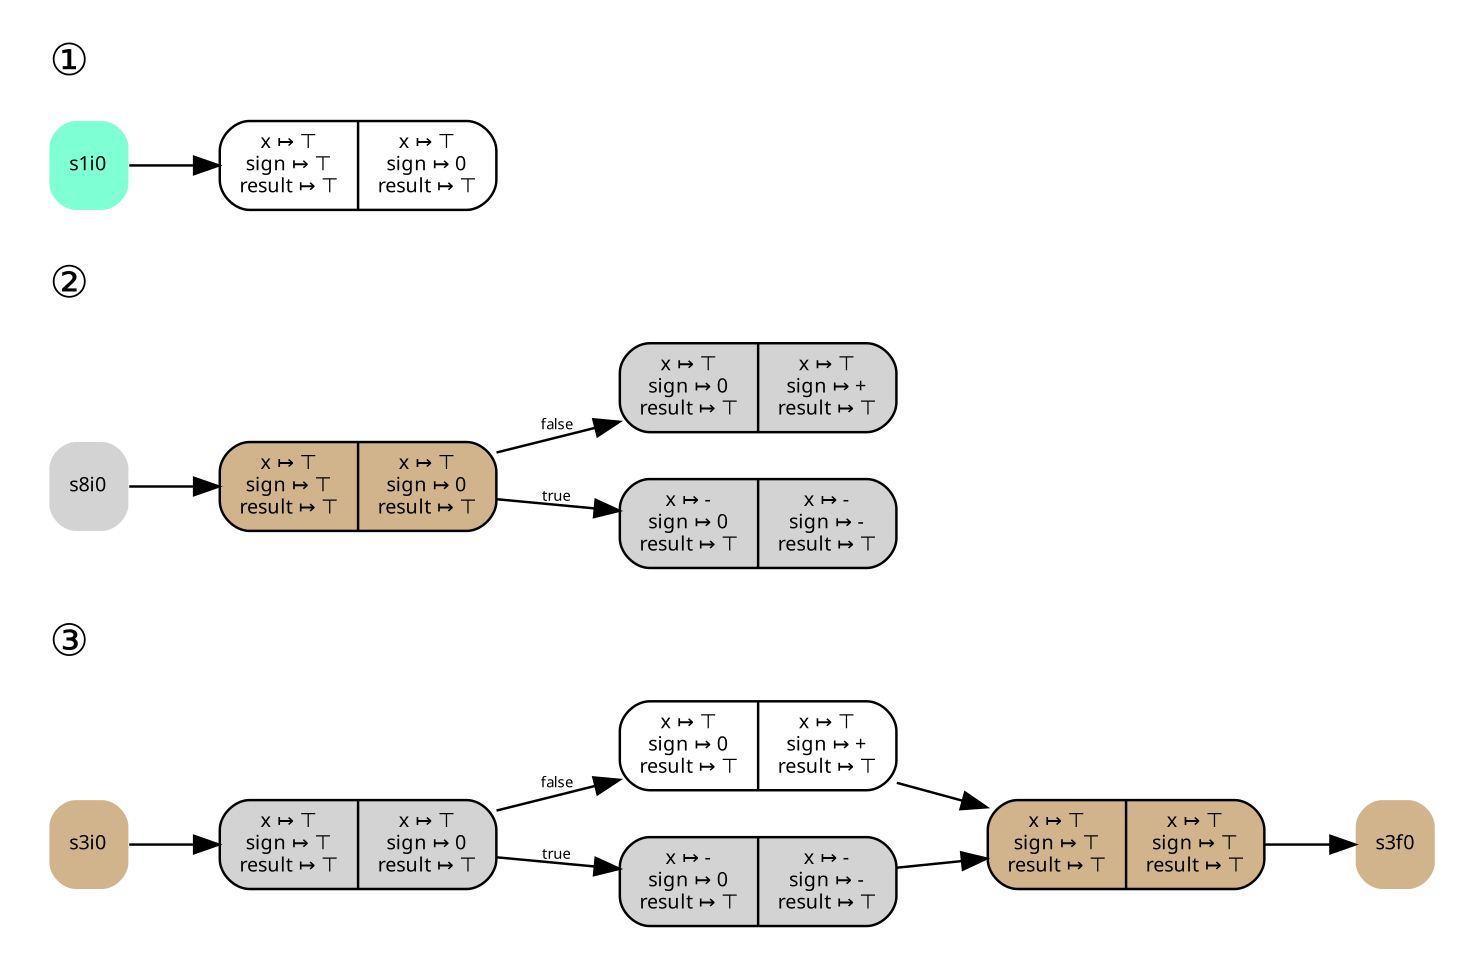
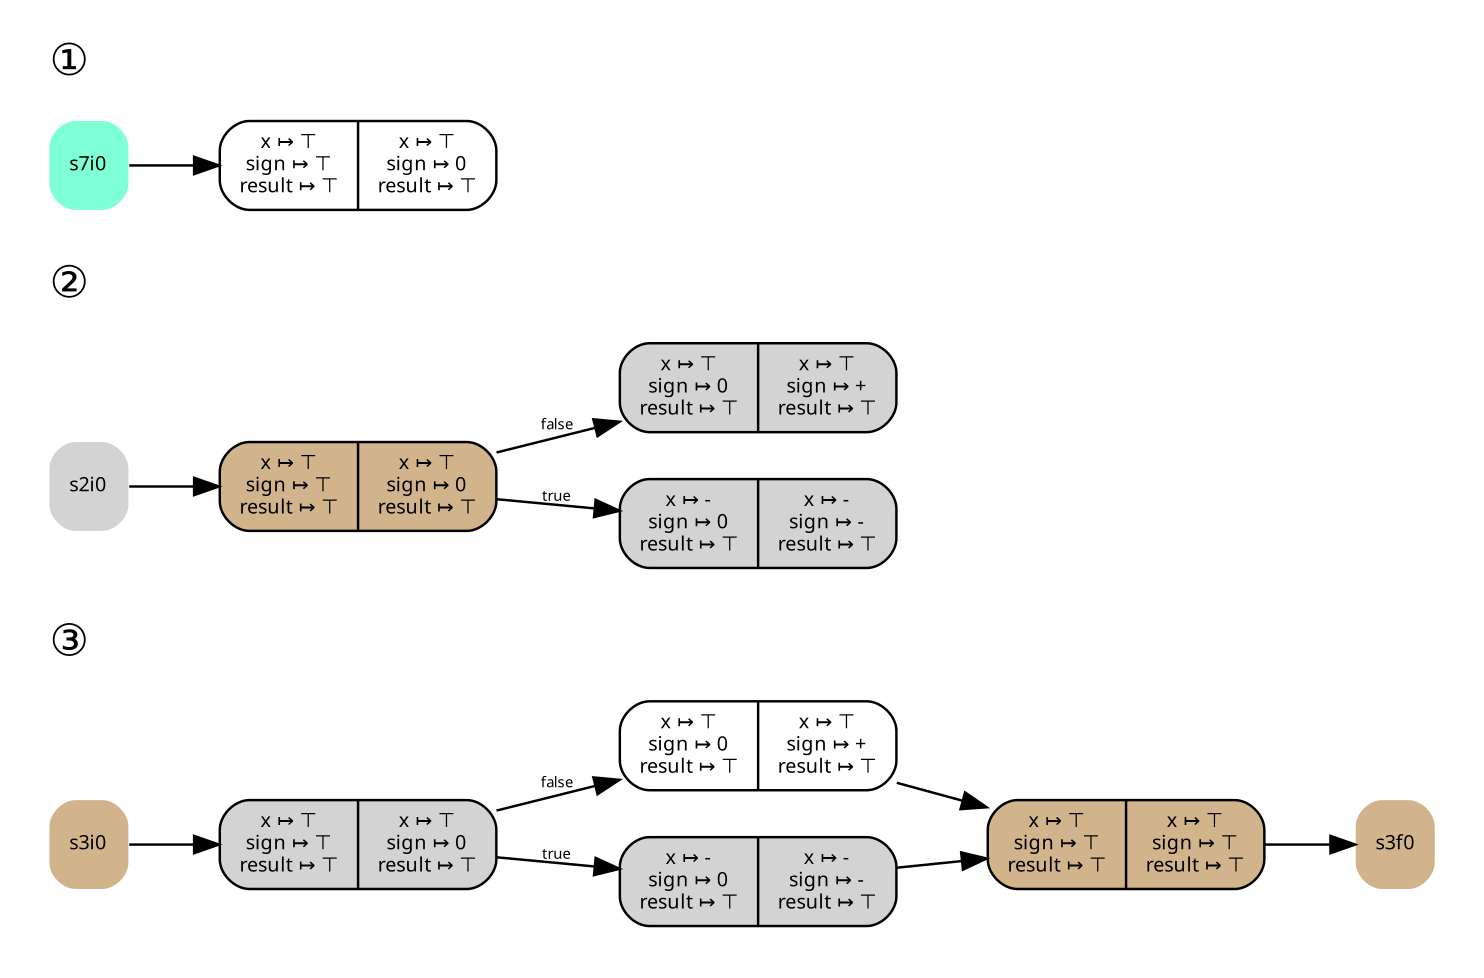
(89, 165) -> (89, 165)
(89, 486) -> (89, 486)
